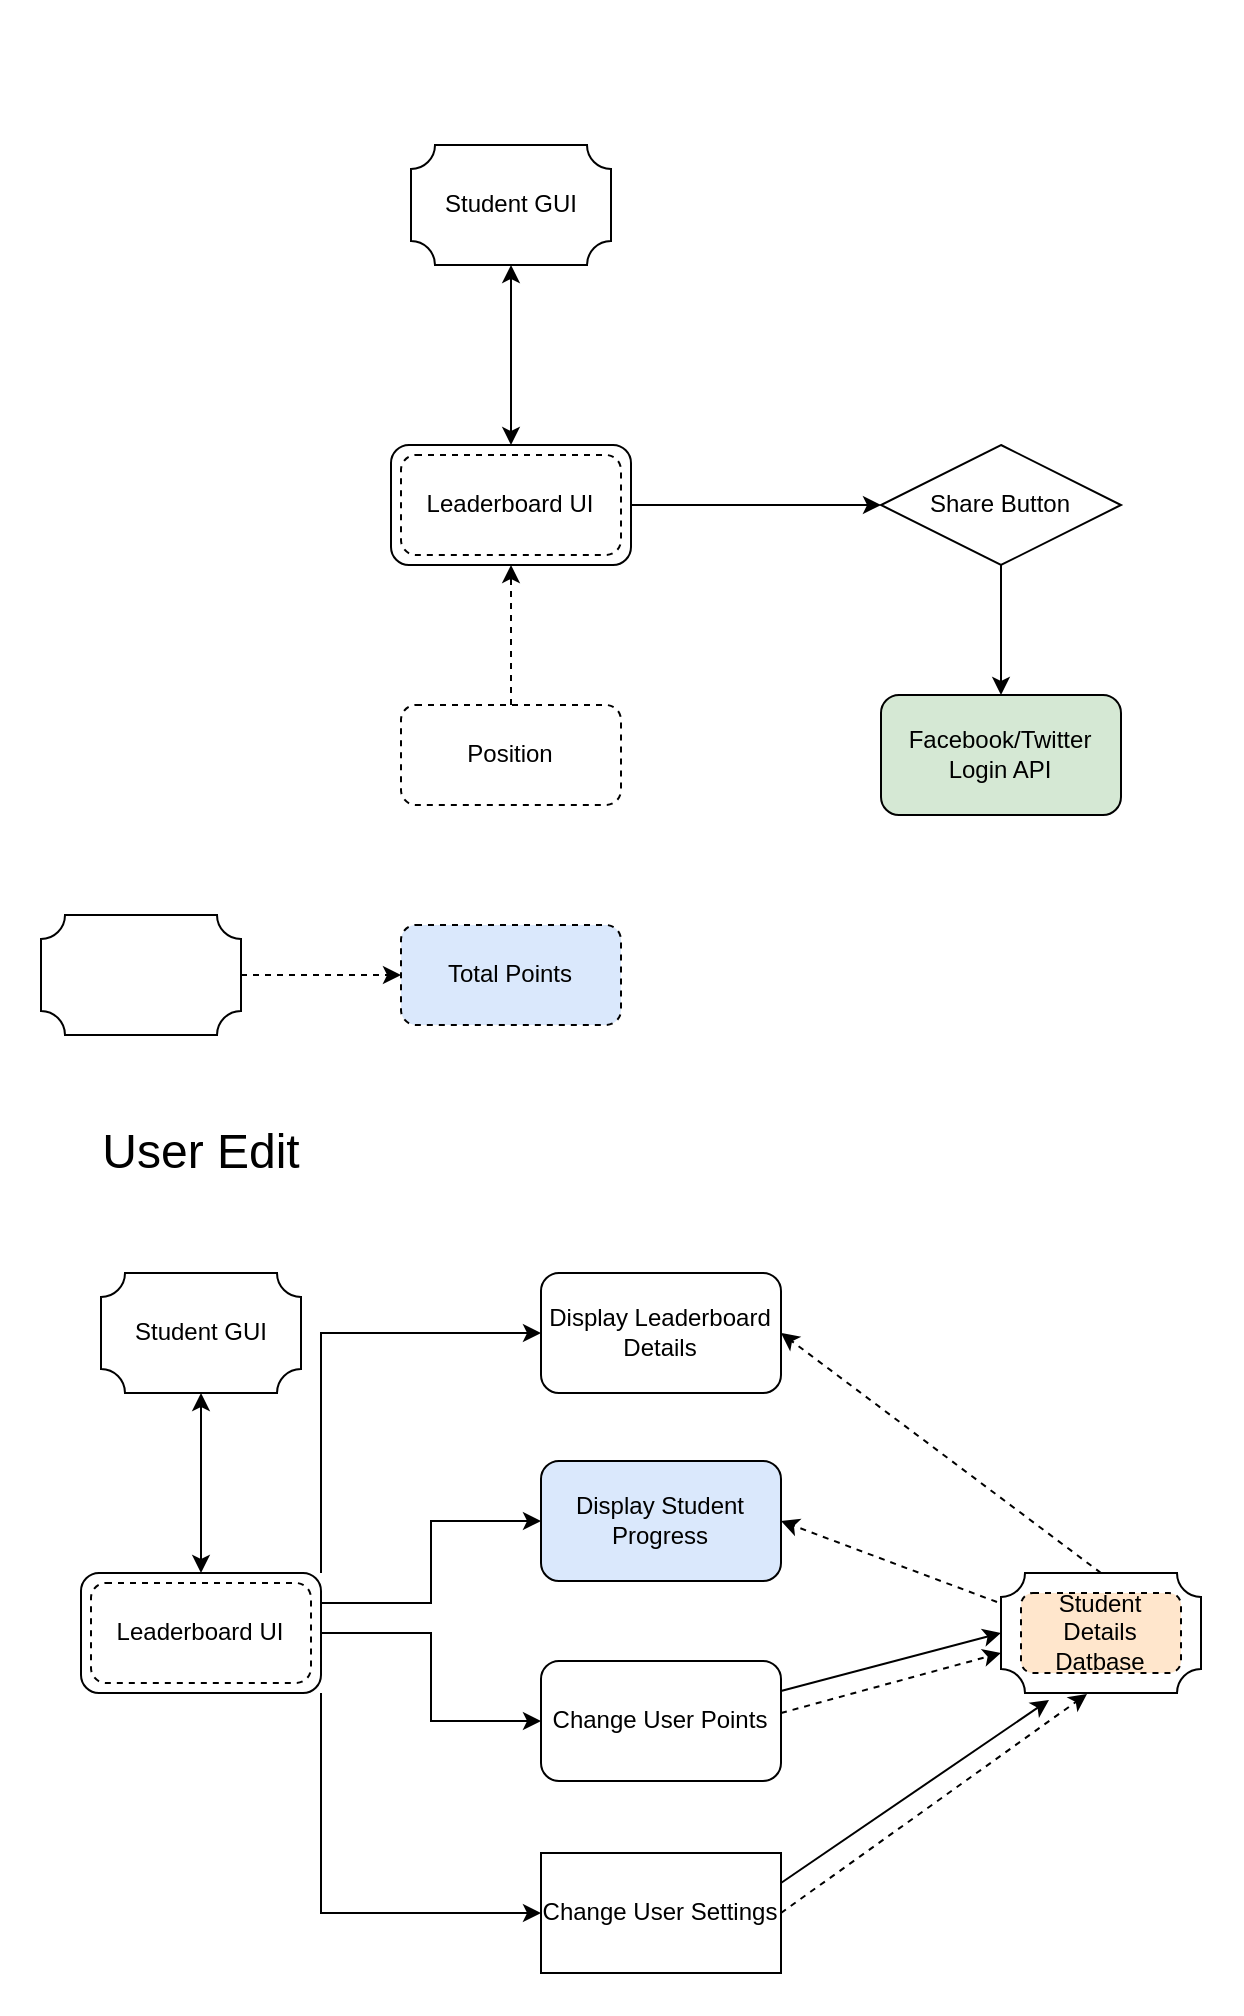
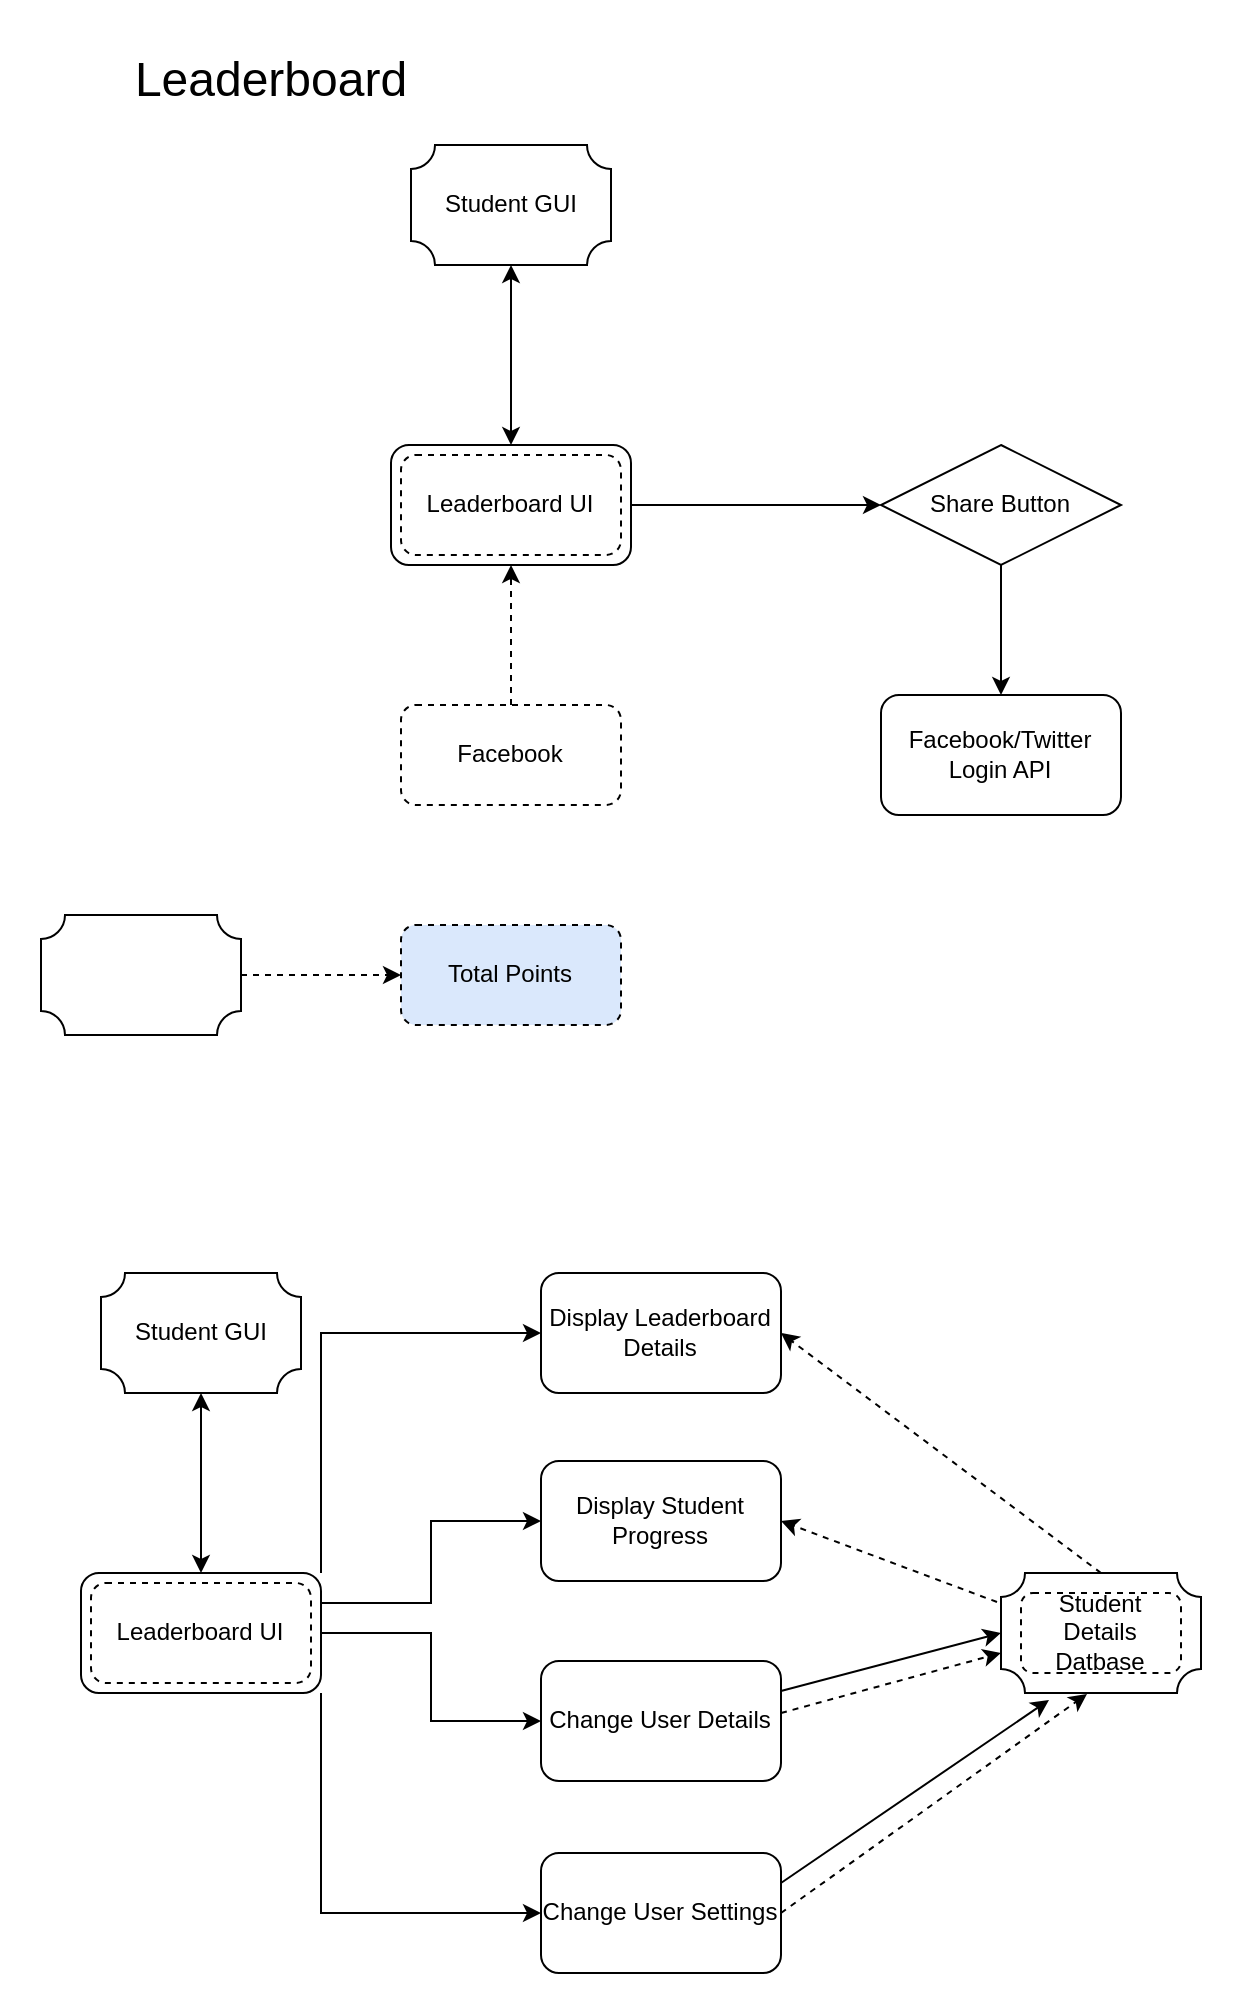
none -> (271, 81)
(511, 755) -> (511, 755)
(1001, 755) -> (1001, 755)
(201, 1153) -> none
(661, 1521) -> (661, 1521)
(1101, 1633) -> (1101, 1633)
(661, 1721) -> (661, 1721)
(661, 1913) -> (661, 1913)
